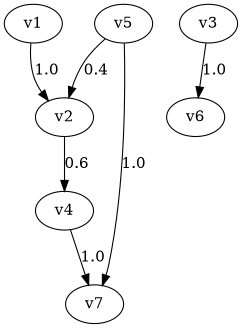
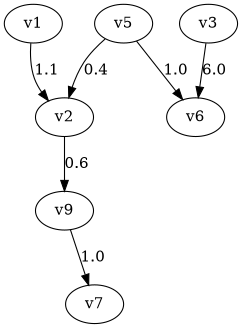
(47, 70) -> (47, 70)
(214, 70) -> (214, 70)
(122, 160) -> (156, 66)
(65, 211) -> (65, 211)
